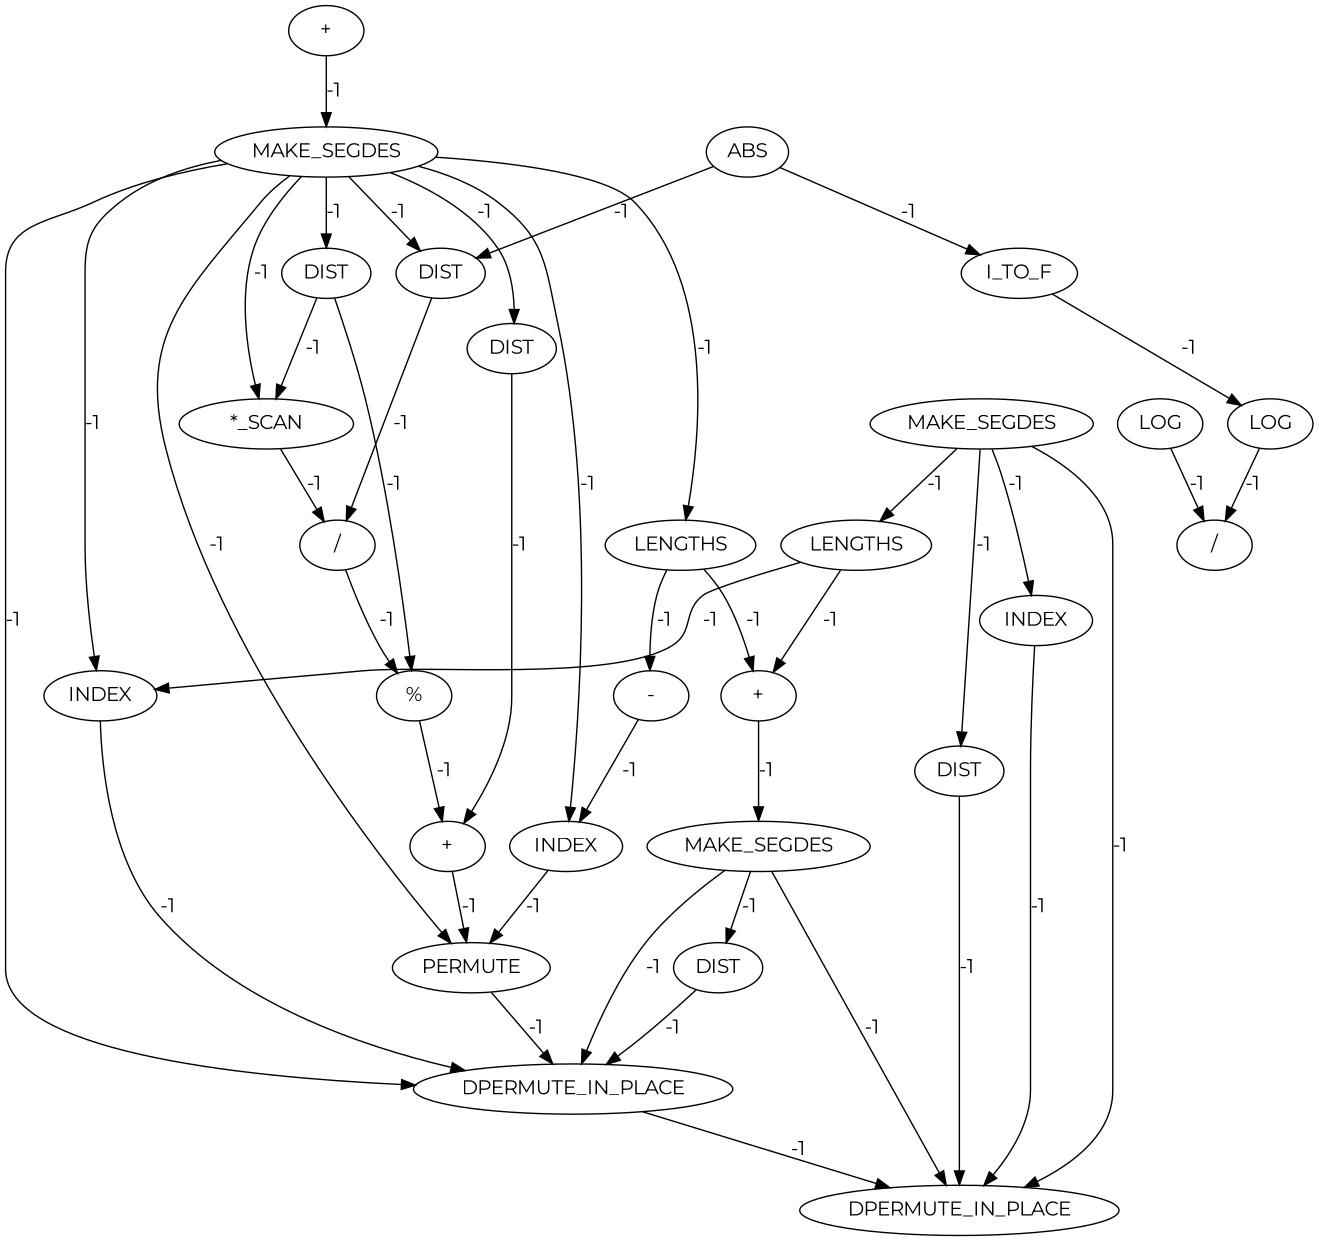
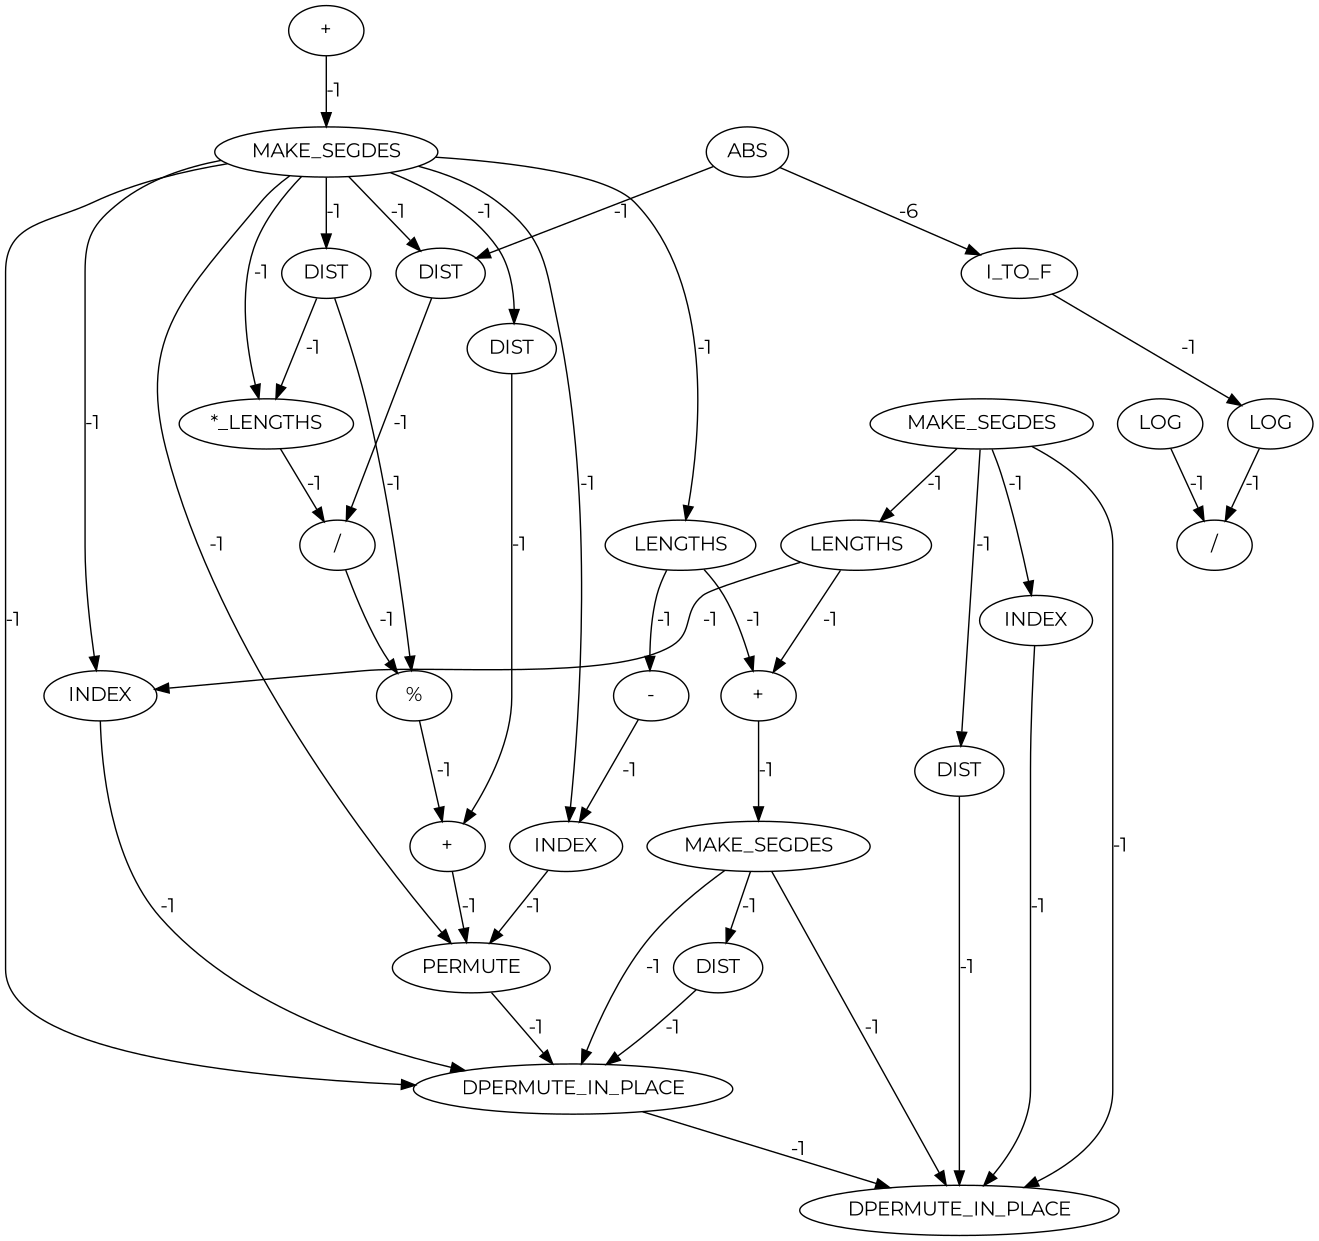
(908, 213) -> (908, 213)
(266, 424) -> (266, 424)
